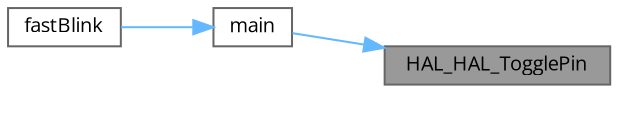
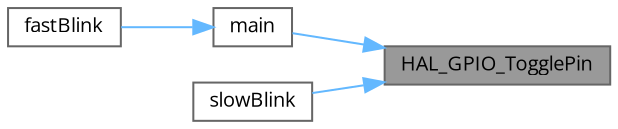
(497, 65) -> (497, 65)
none -> (253, 102)
